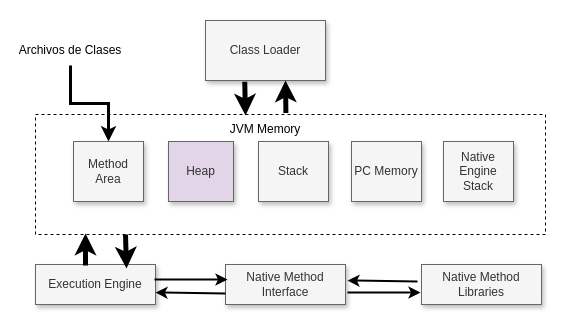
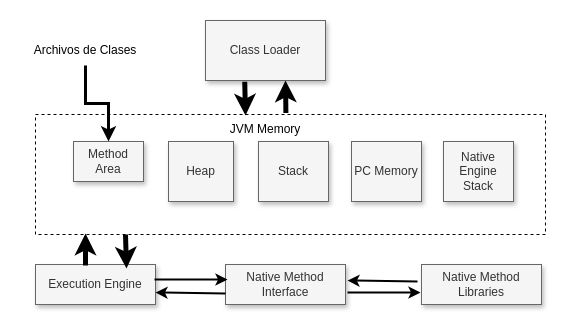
(71, 51) -> (86, 51)
(109, 172) -> (109, 162)
(201, 172) -> (201, 172)
